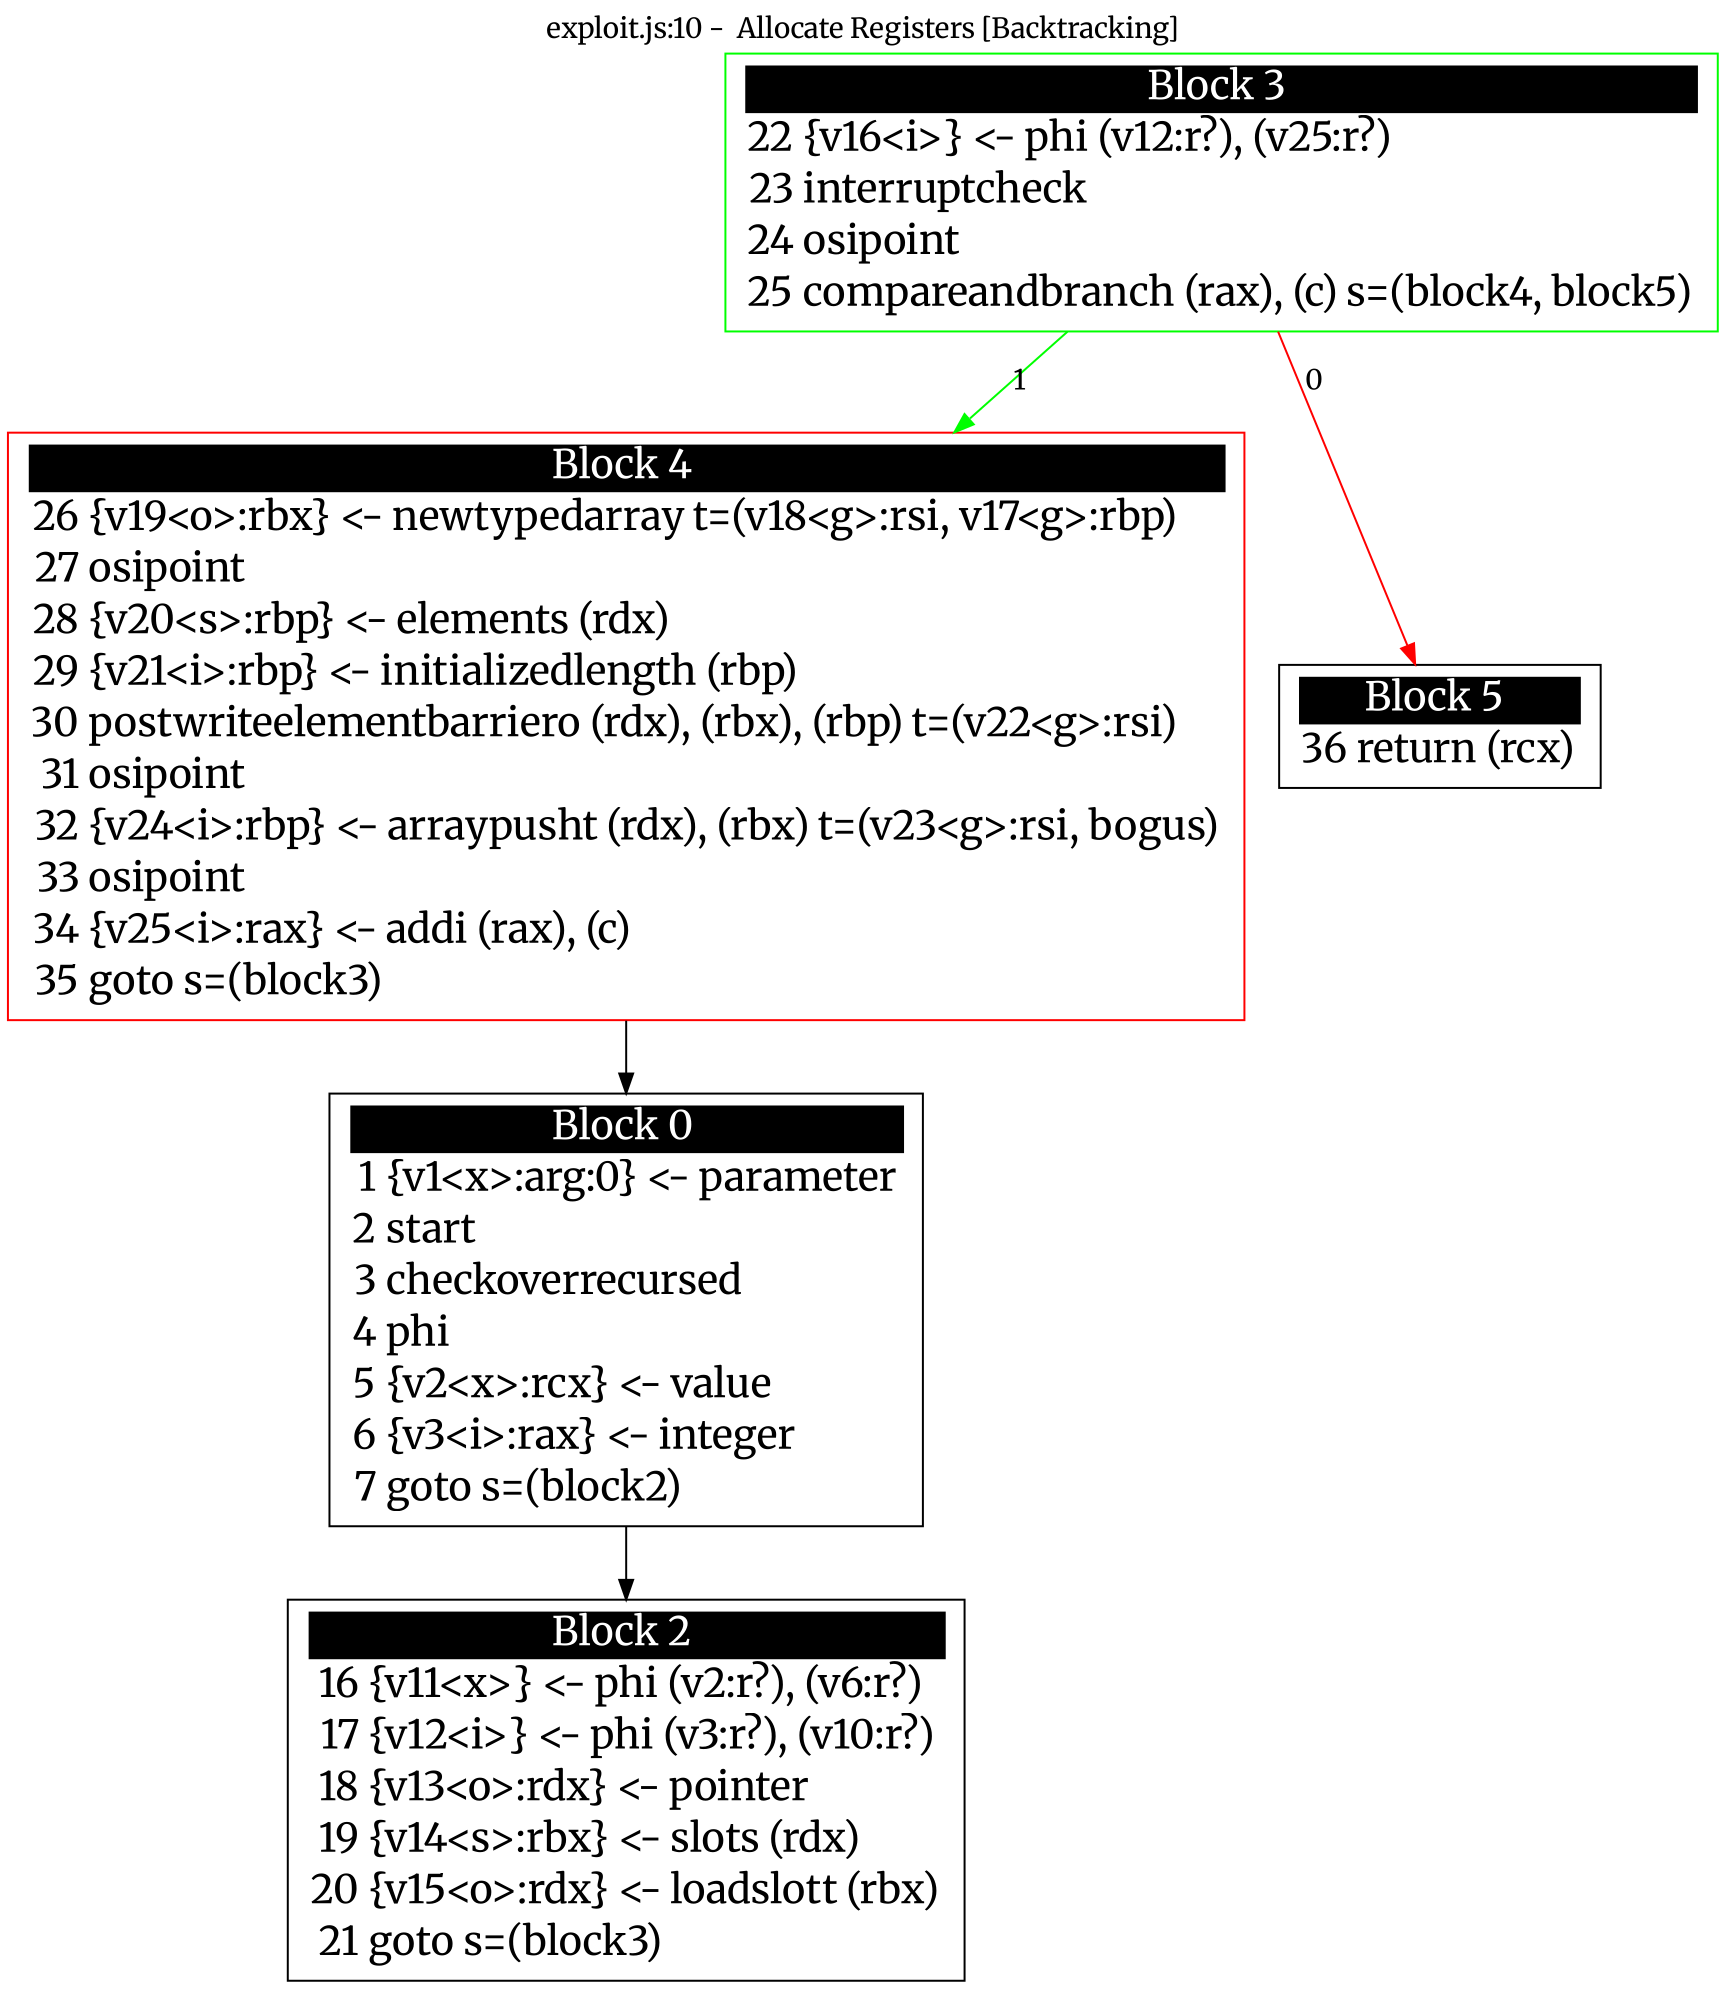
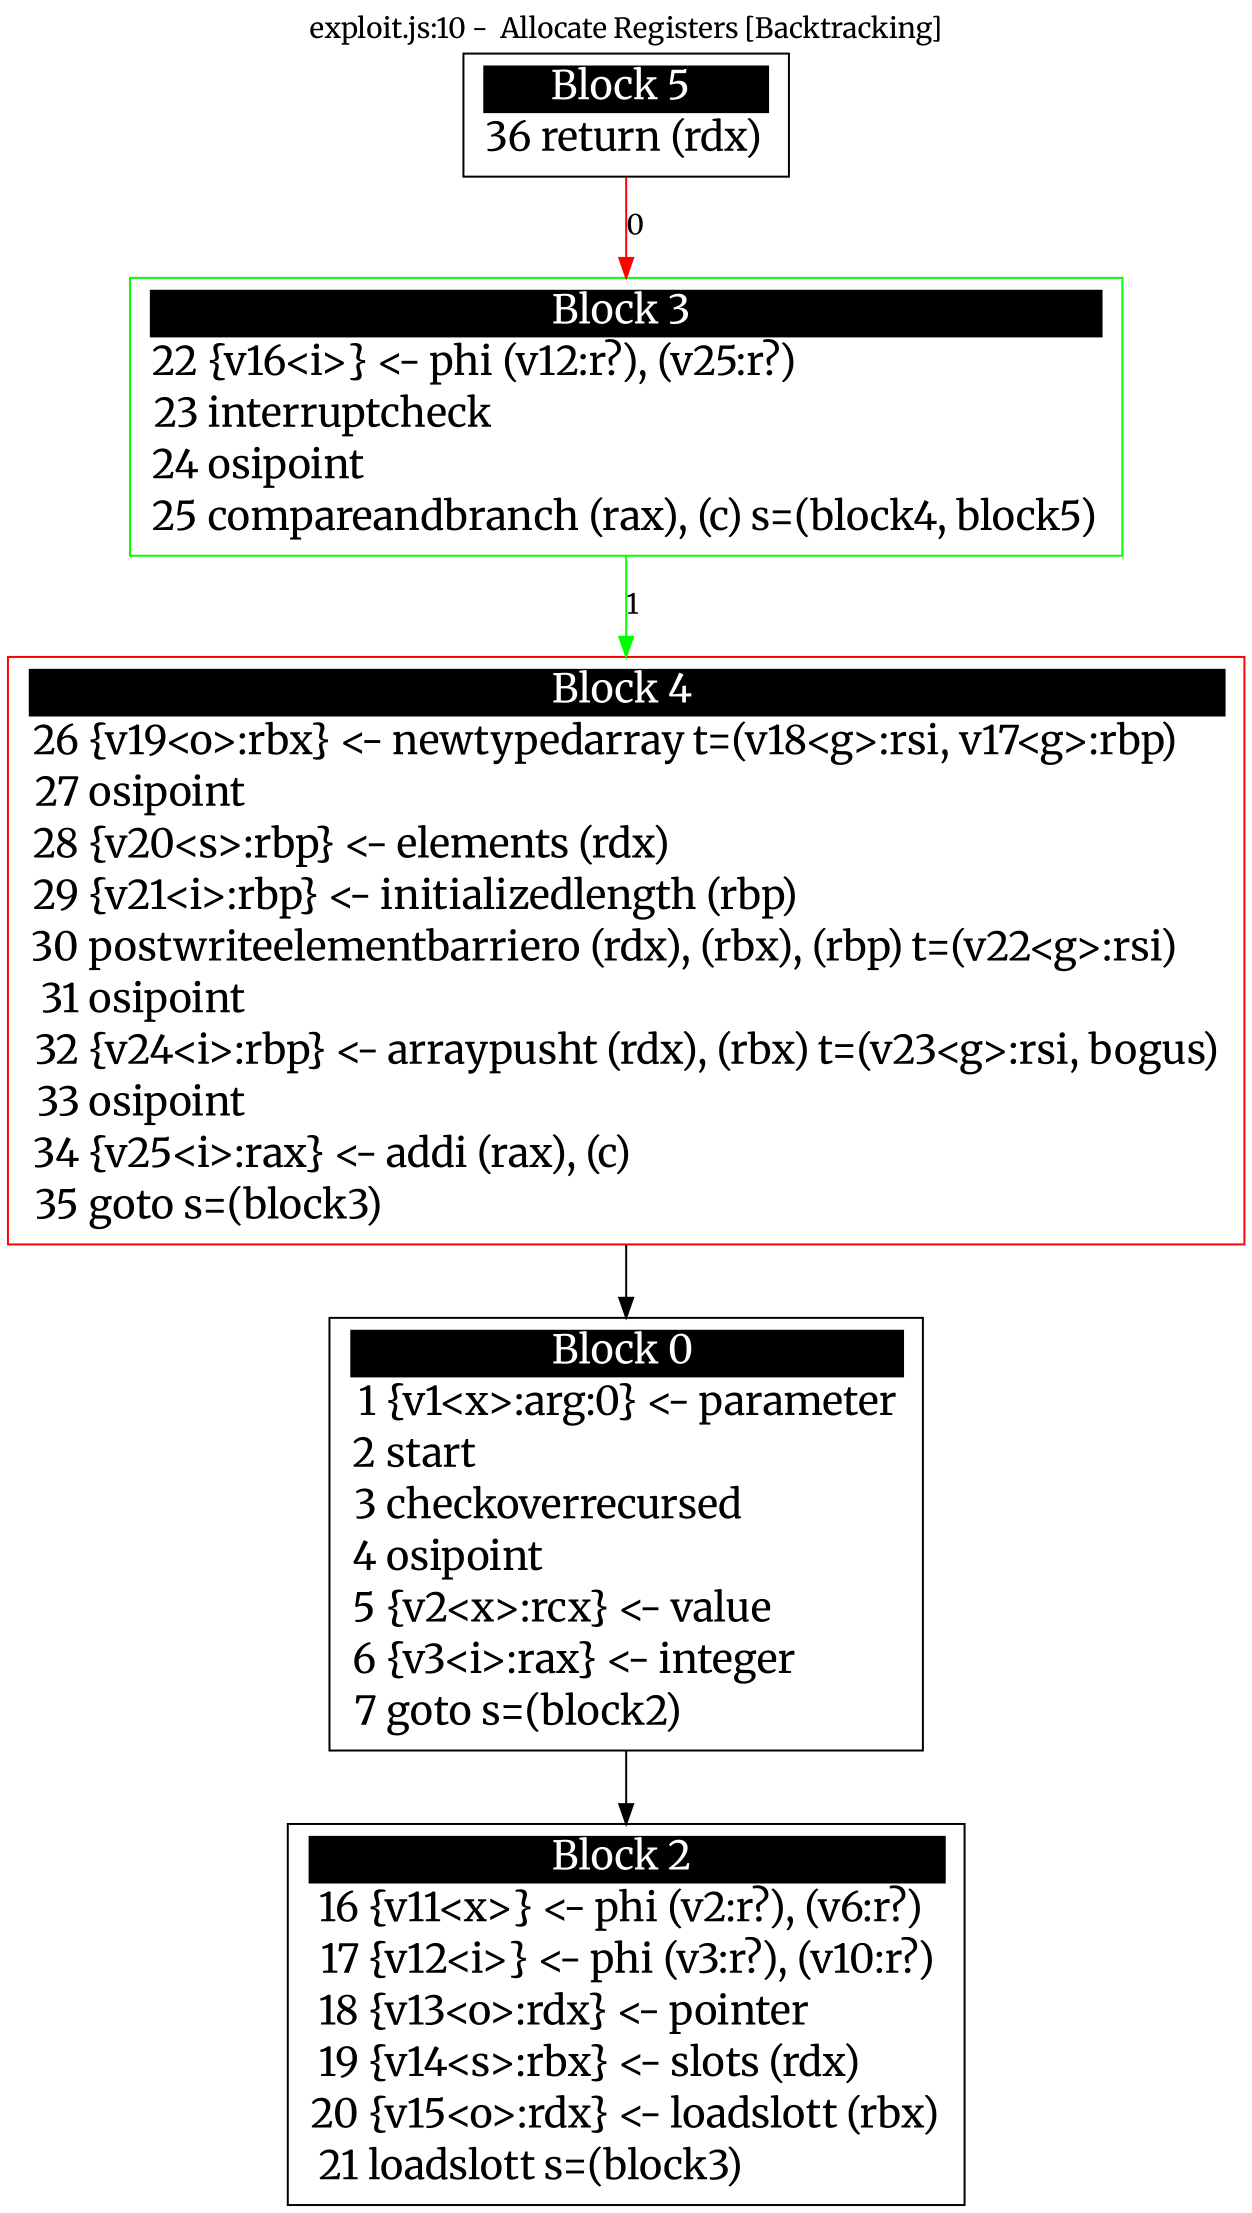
(1343, 489) -> (626, 218)
(1466, 750) -> (652, 139)
(419, 1334) -> (464, 1558)
(515, 1943) -> (556, 2167)
